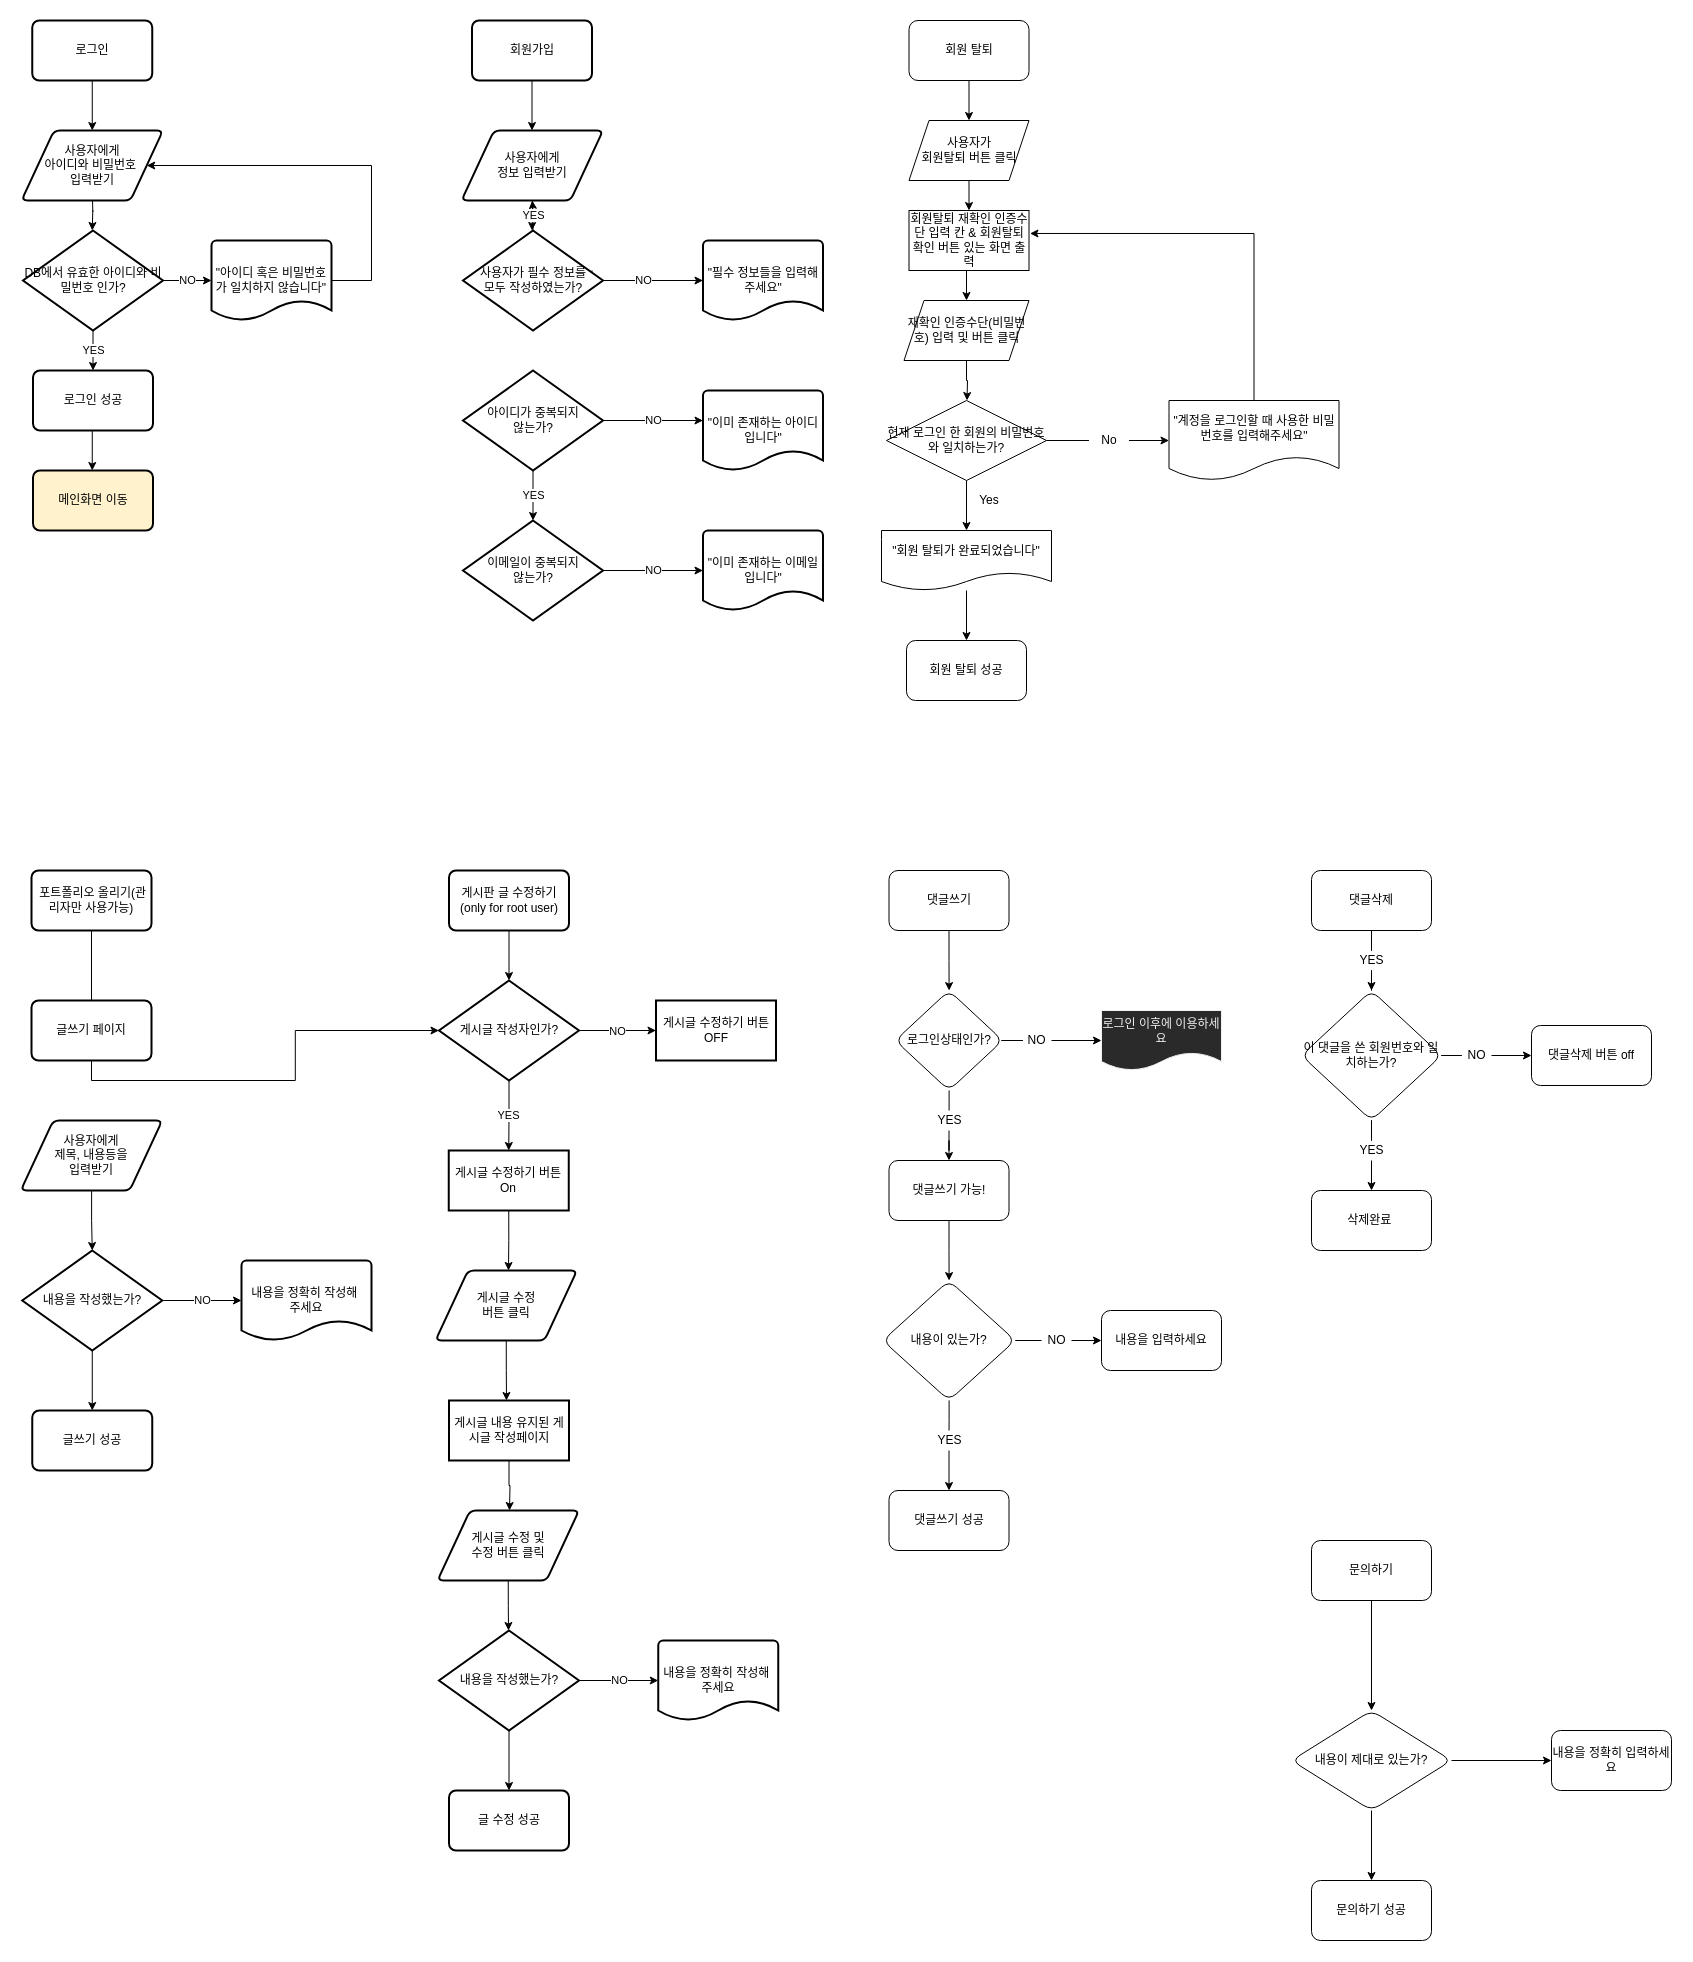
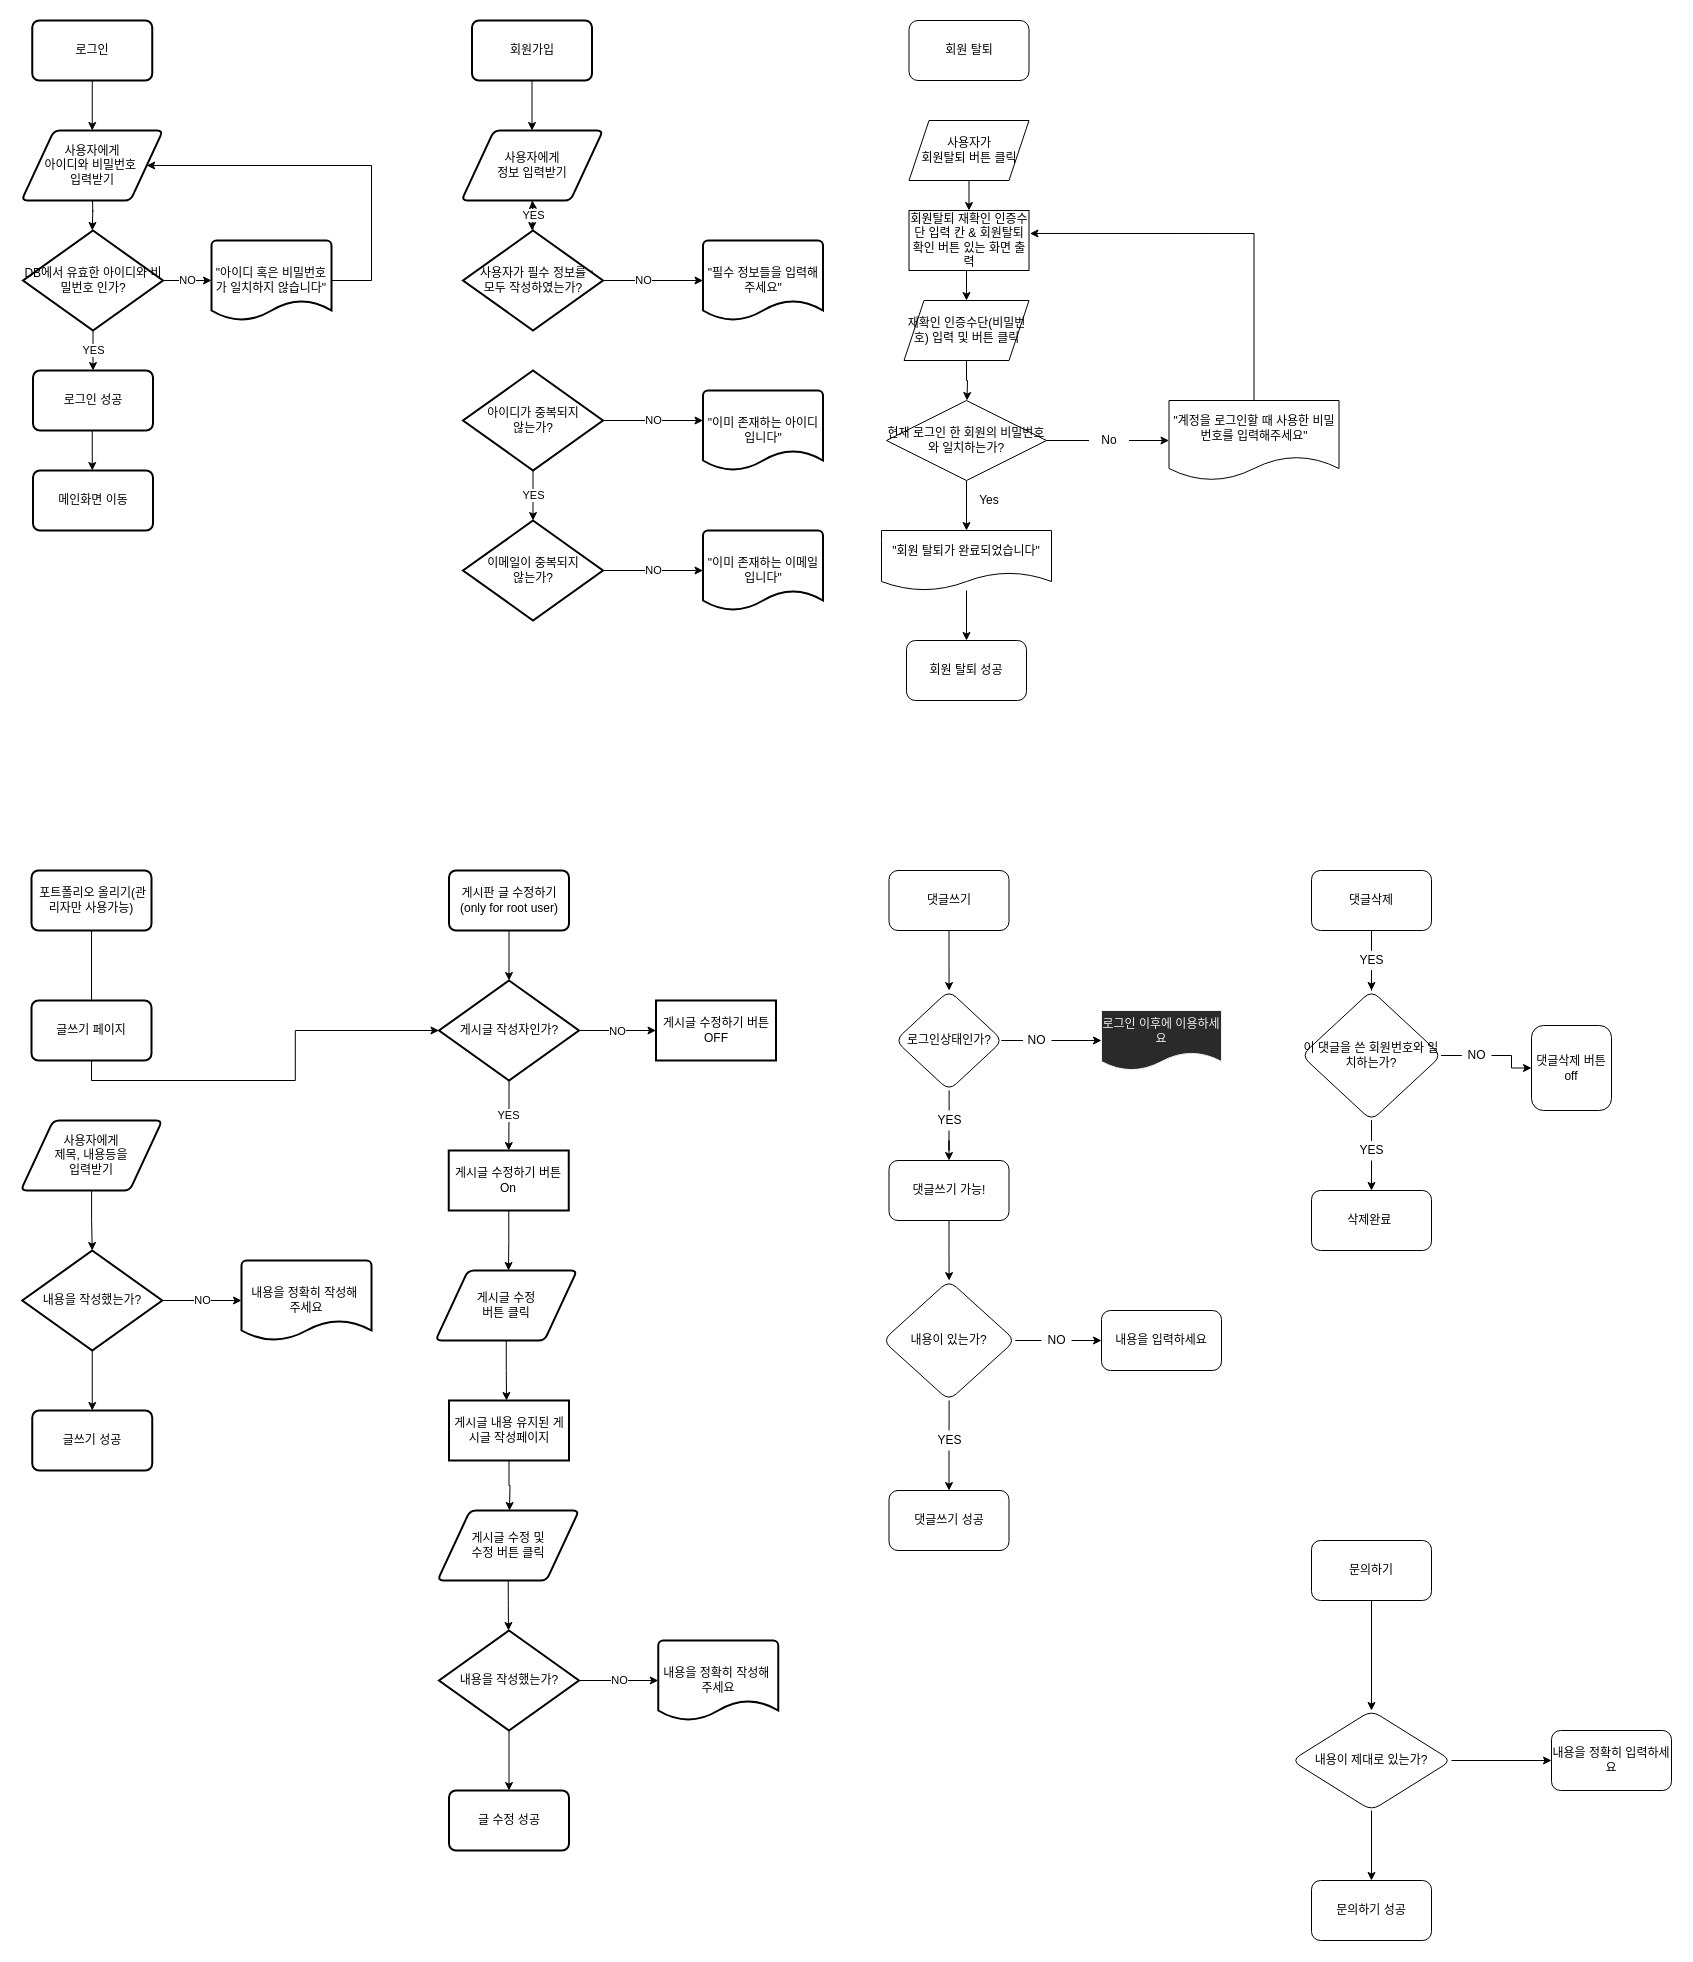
(969, 97) -> none
(93, 501) -> (93, 501)
(1592, 1056) -> (1572, 1068)
